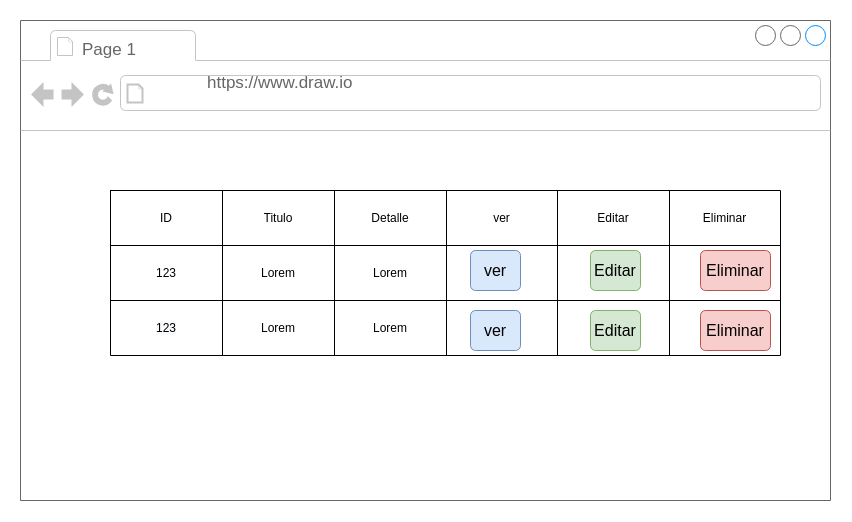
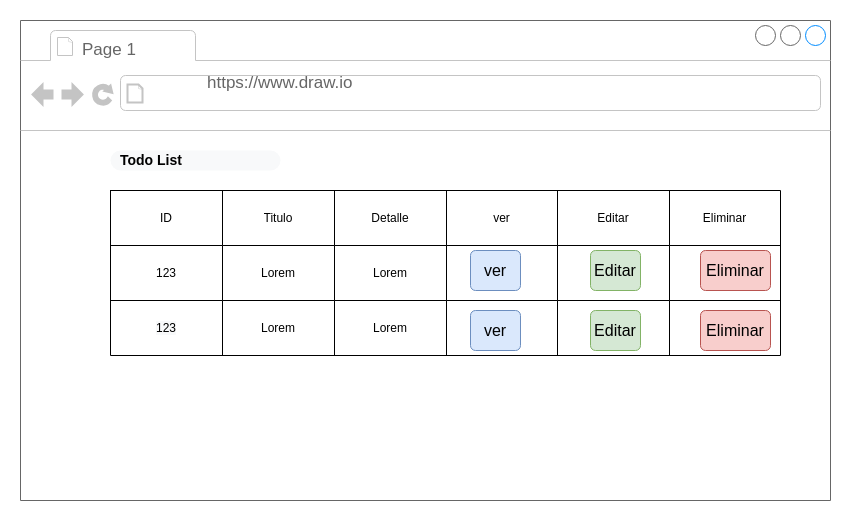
none -> (196, 161)
